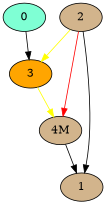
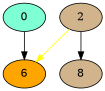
(31, 74) -> (24, 74)
(61, 130) -> none
(82, 187) -> (81, 74)
